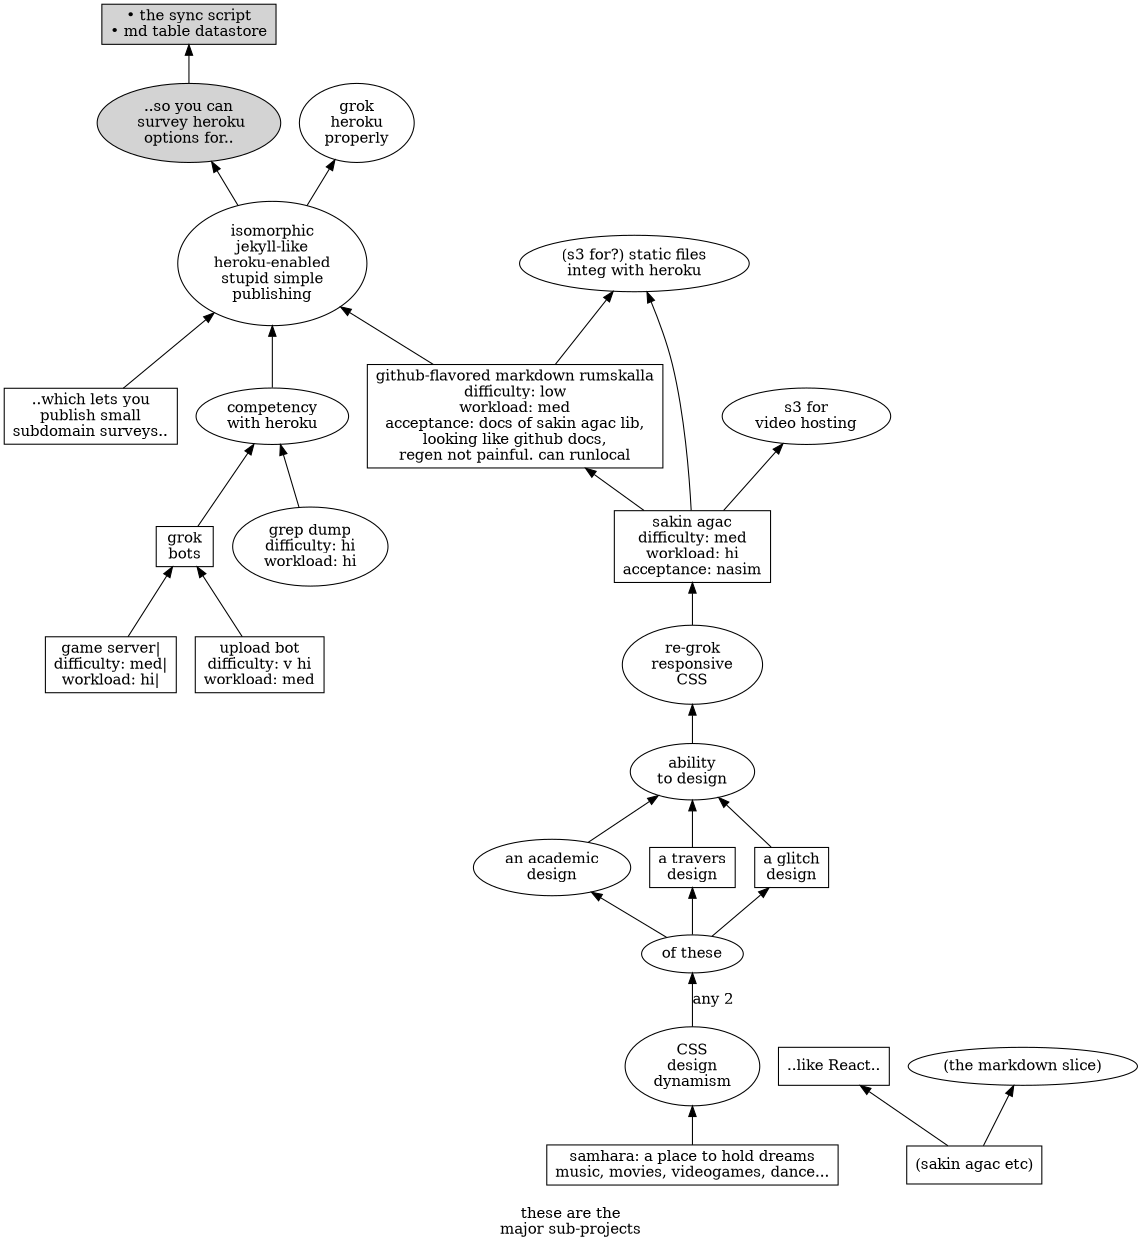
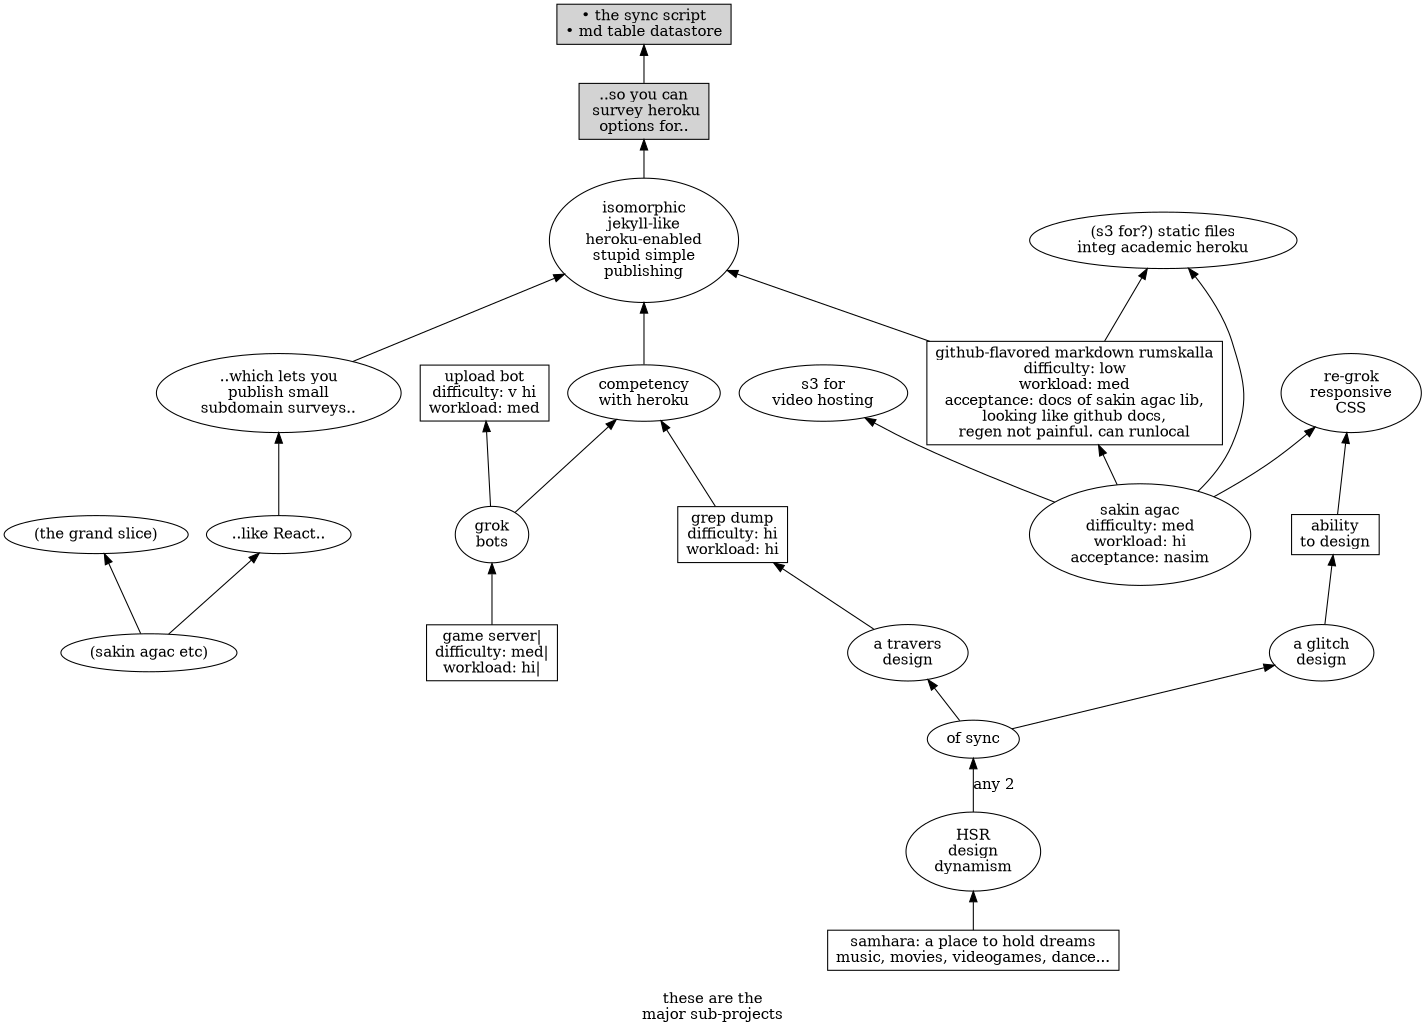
(189, 123) -> (644, 111)
(357, 123) -> none
(634, 264) -> (1163, 240)
(91, 416) -> (279, 393)
none -> (279, 479)
(185, 547) -> (492, 535)
(310, 547) -> (733, 535)
(692, 547) -> (1140, 535)
(223, 606) -> (489, 469)
(692, 609) -> (1262, 468)
(692, 772) -> (1335, 535)
(692, 829) -> (828, 599)
(552, 868) -> none
(692, 868) -> (908, 653)
(792, 868) -> (1322, 653)
(692, 954) -> (973, 739)
(692, 1066) -> (973, 852)
(834, 1066) -> (279, 535)
(1023, 1066) -> (96, 535)
(974, 1165) -> (149, 653)
